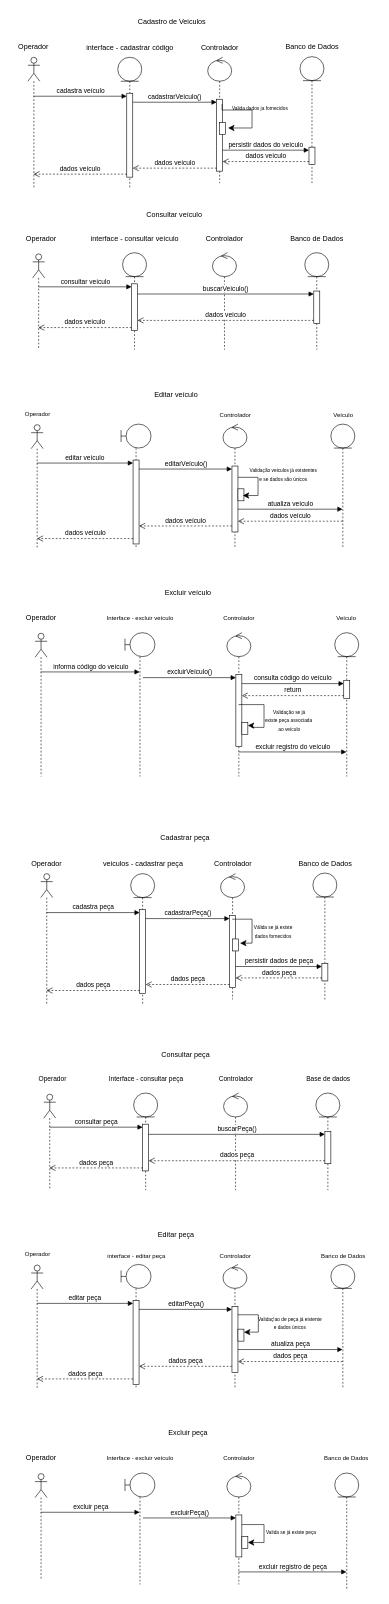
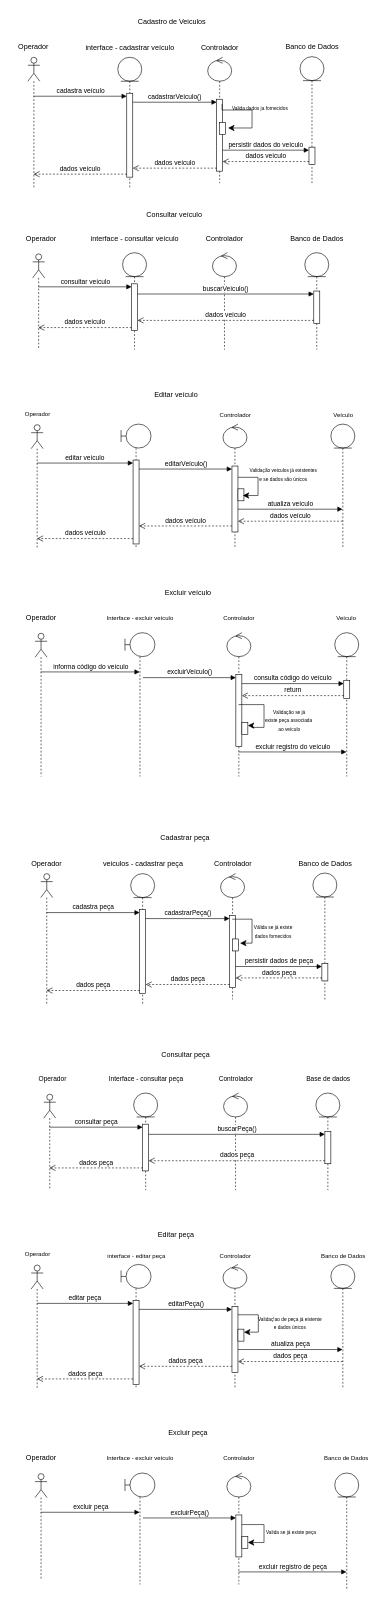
(130, 47) -> (130, 47)
